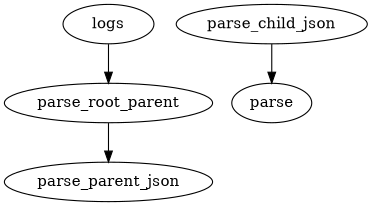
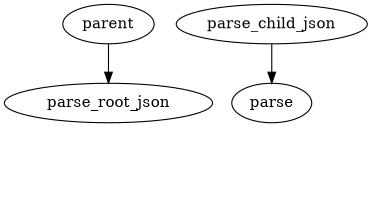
(108, 24) -> (108, 24)
(108, 103) -> (108, 103)
(108, 182) -> none
